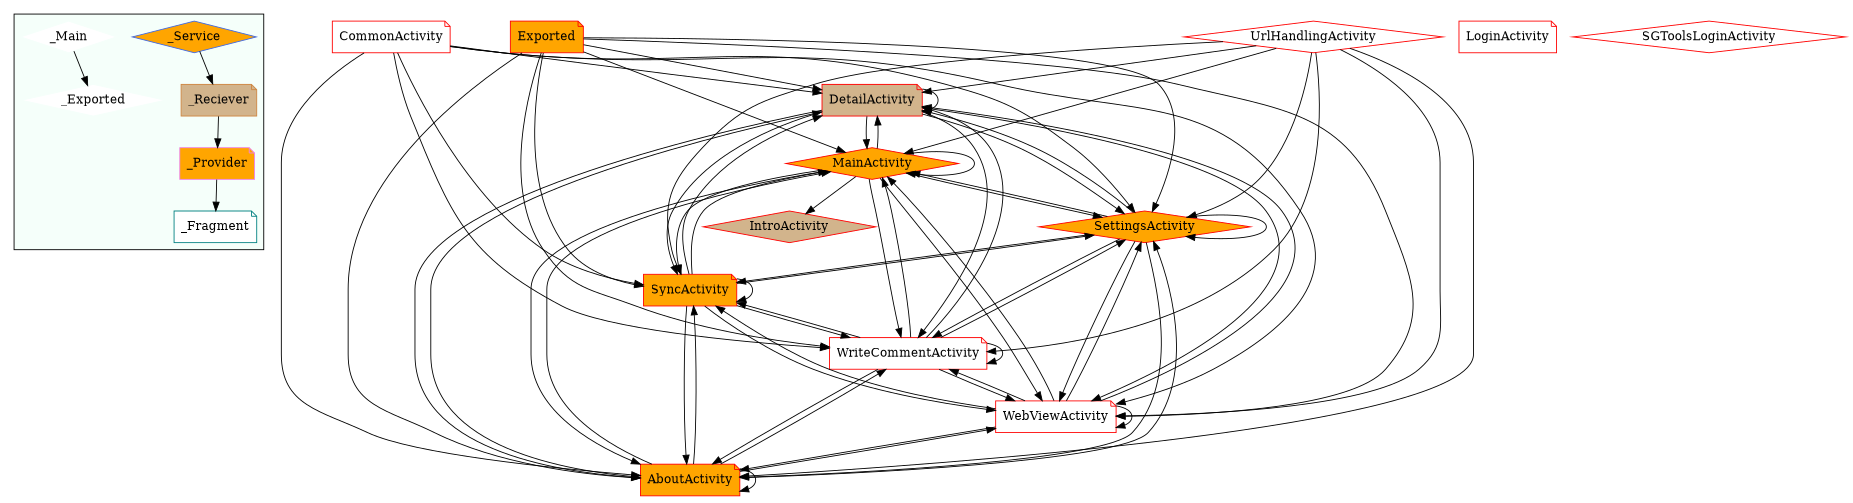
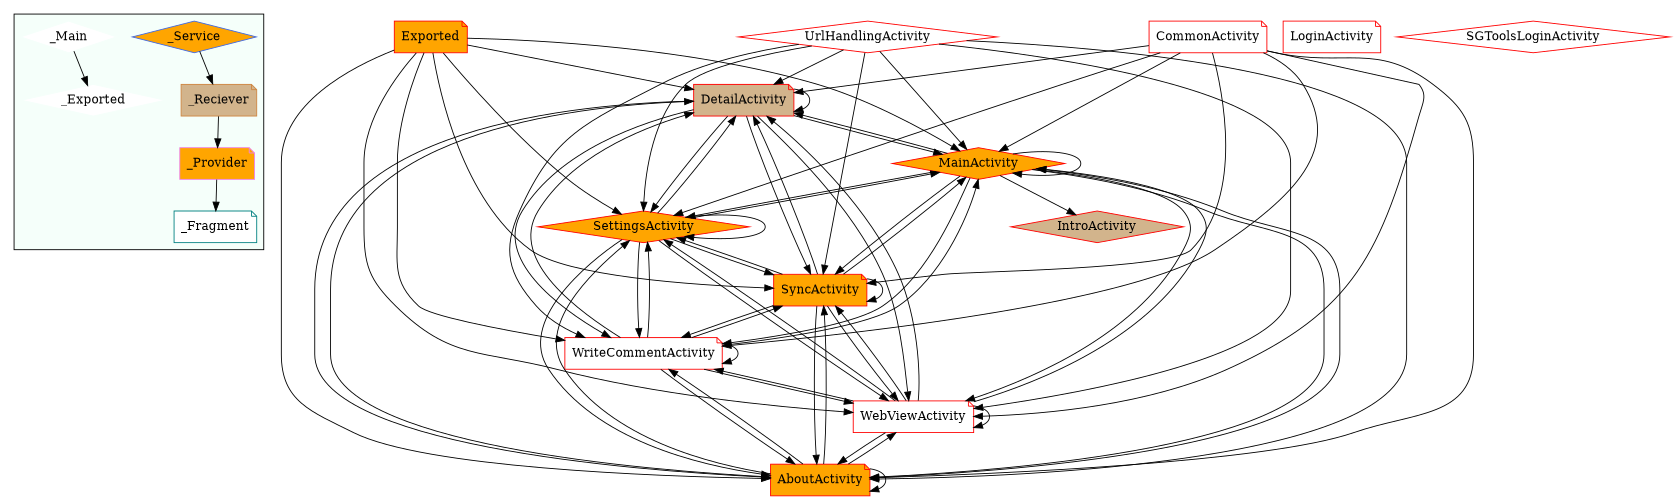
none -> (1094, 100)
